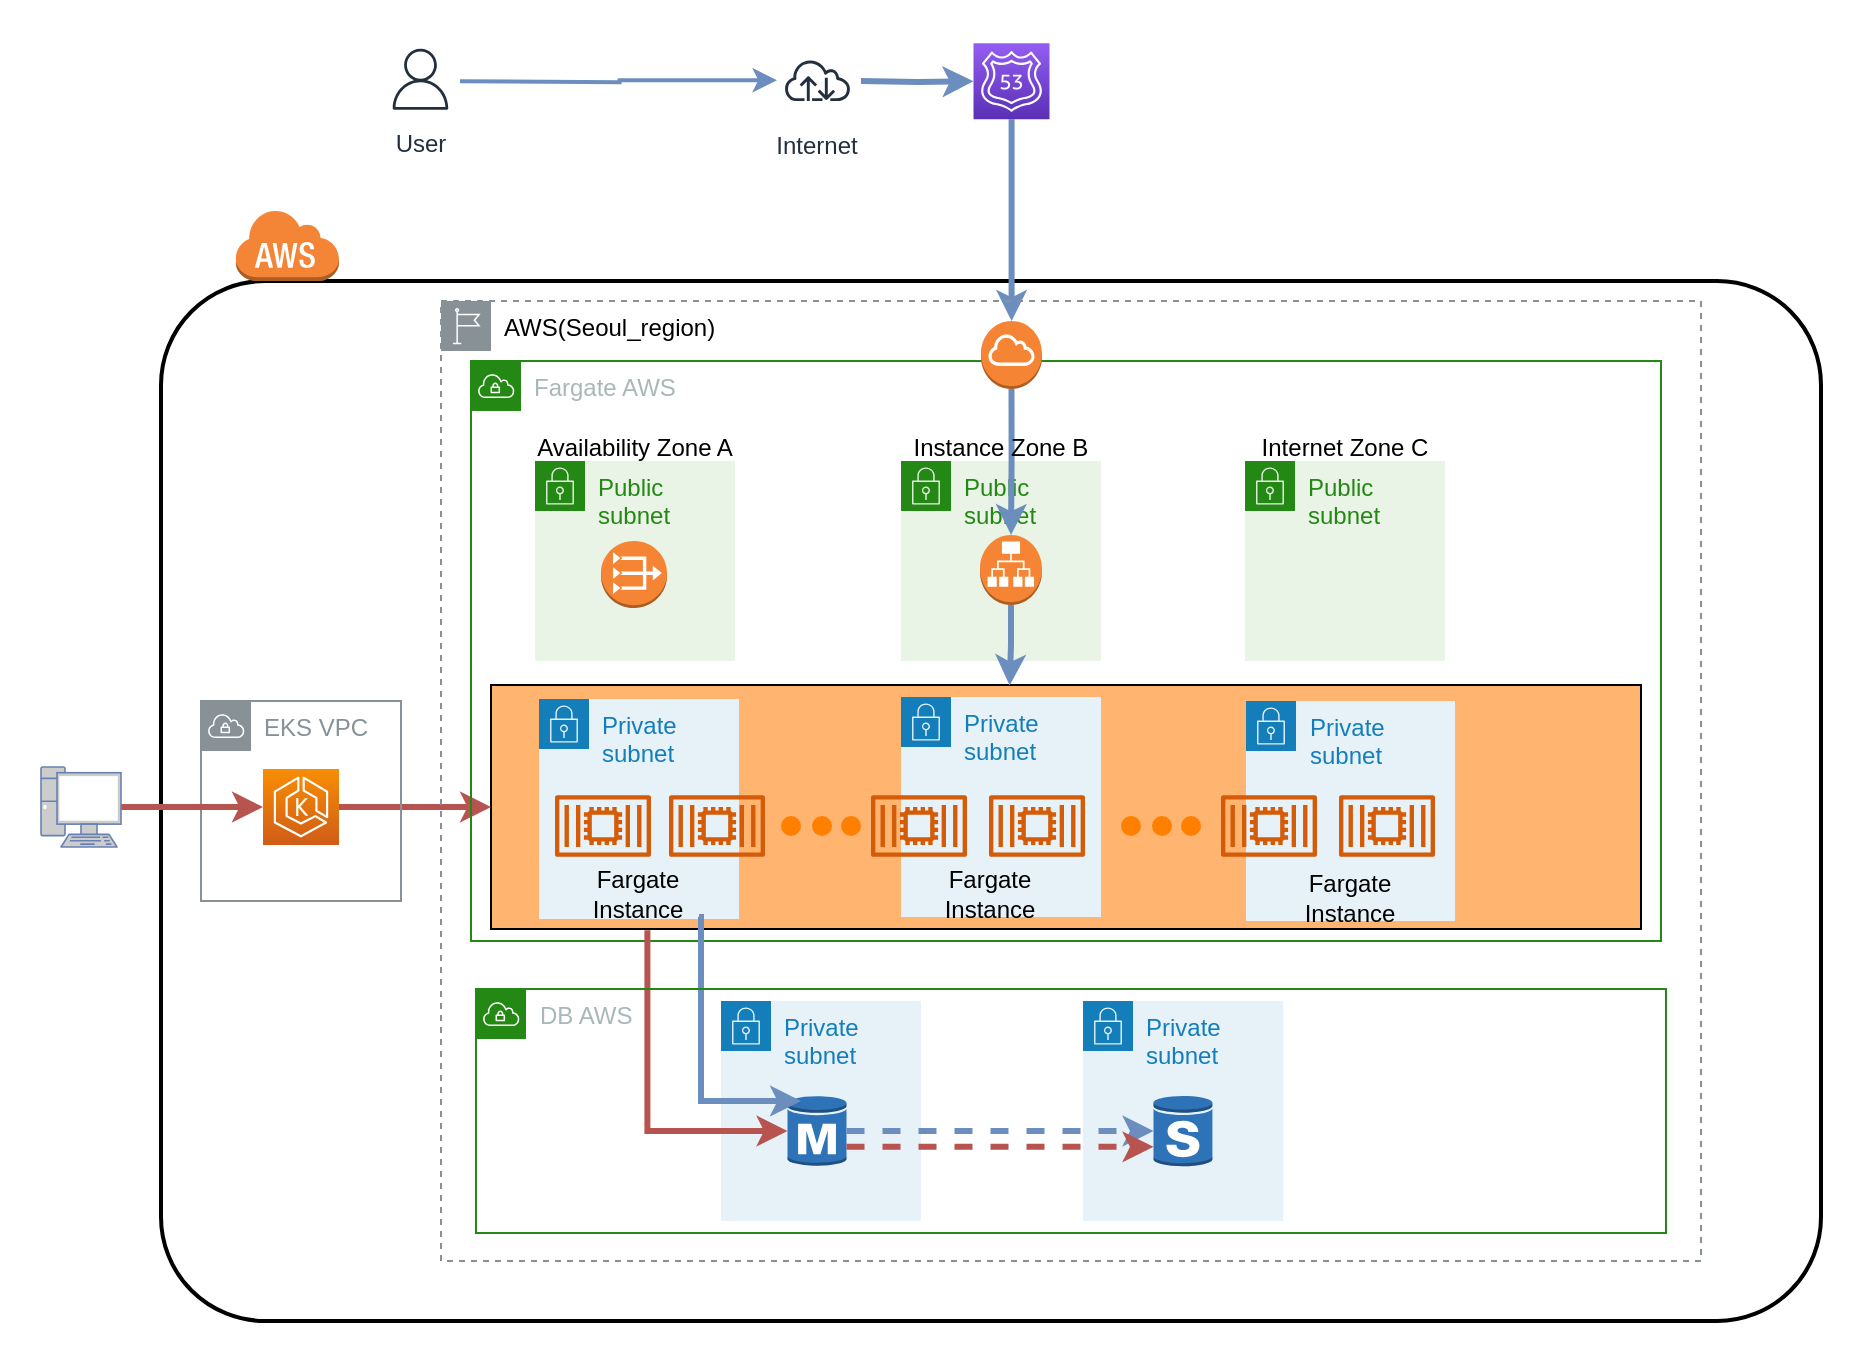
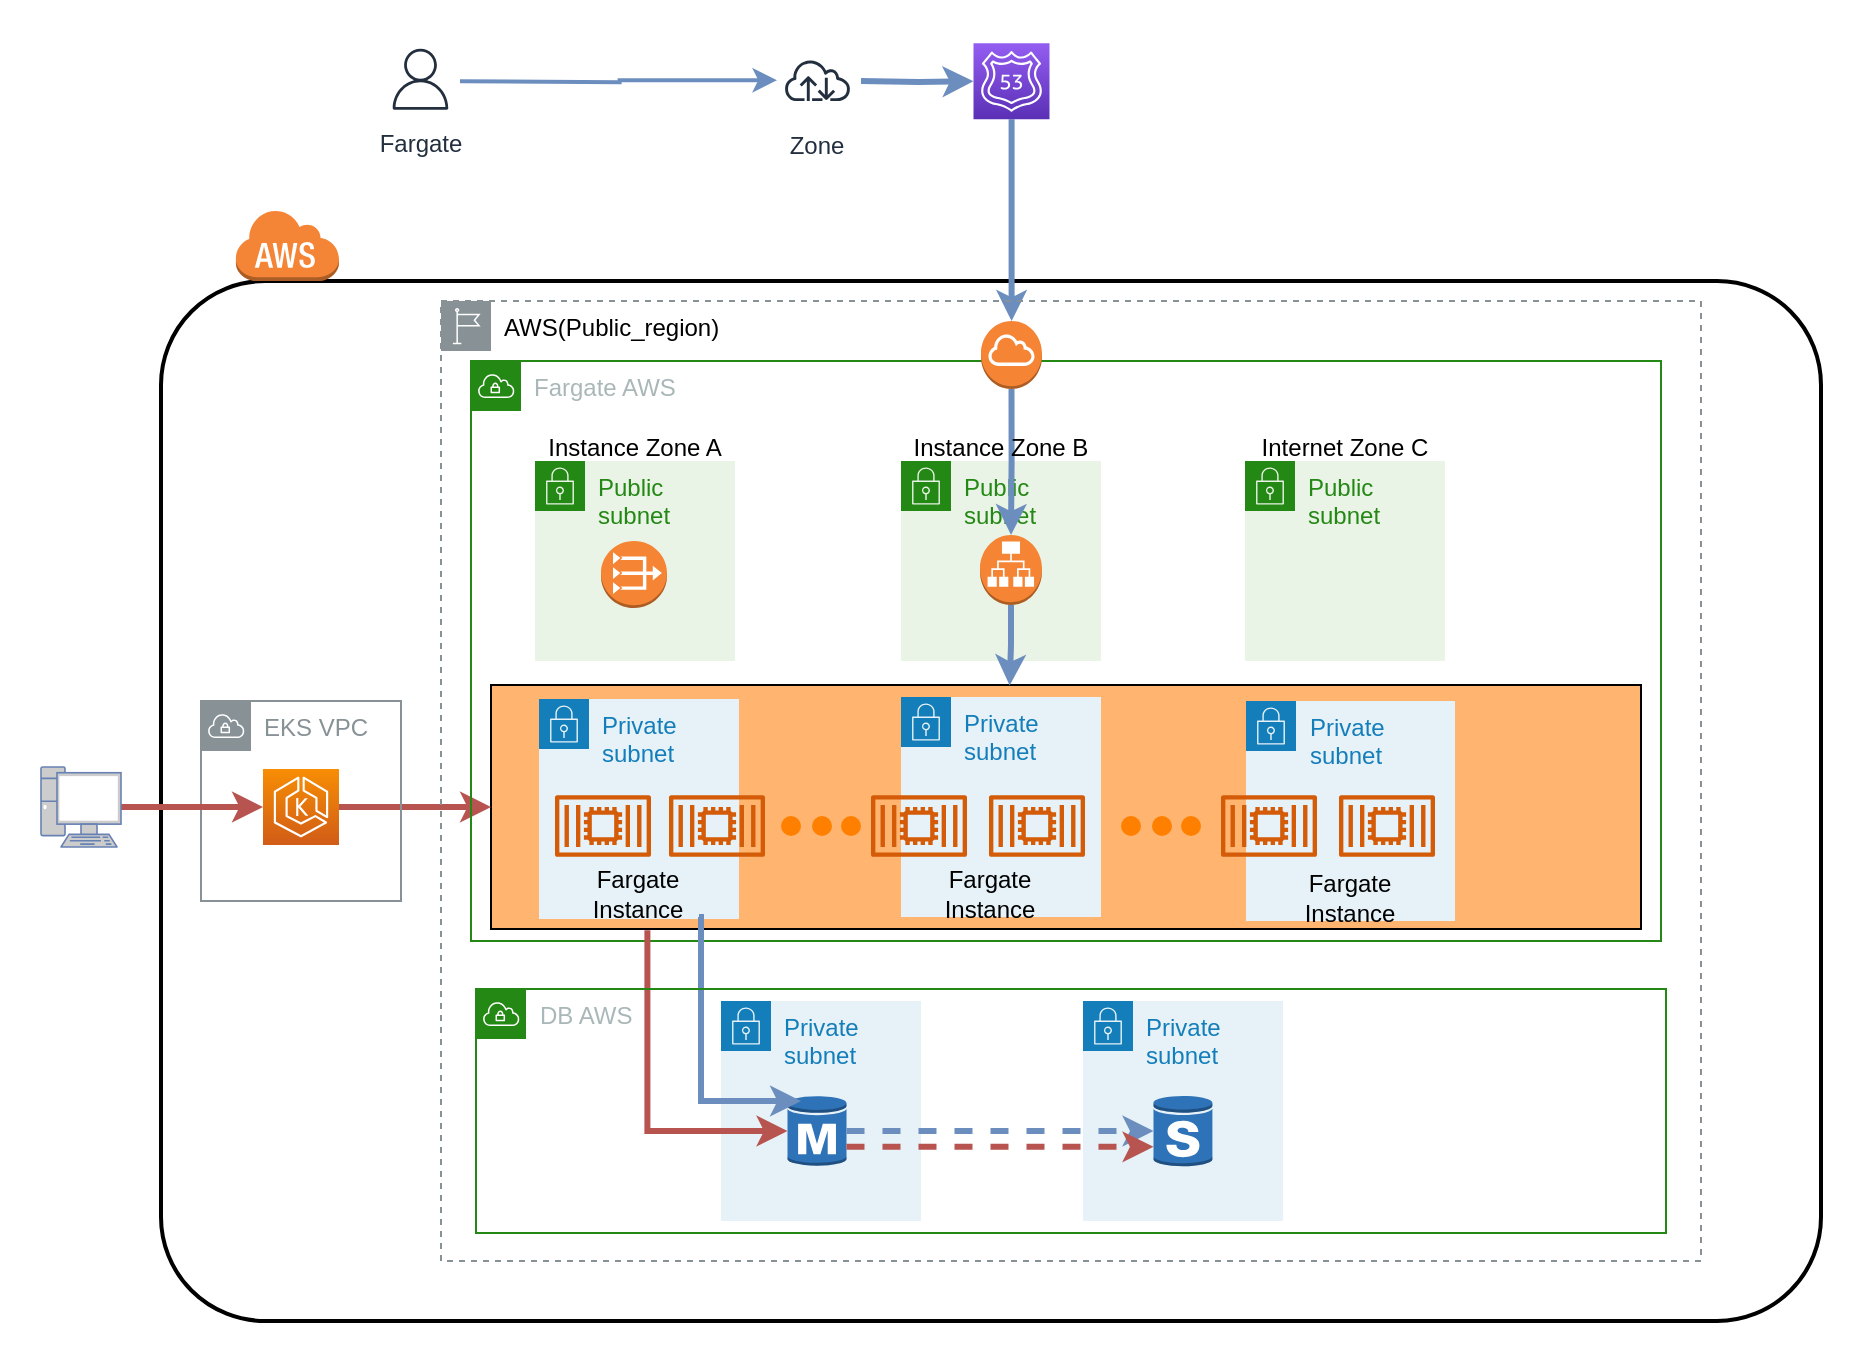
(422, 145) -> (422, 145)
(818, 147) -> (818, 147)
(613, 329) -> (617, 329)
(636, 449) -> (636, 449)
